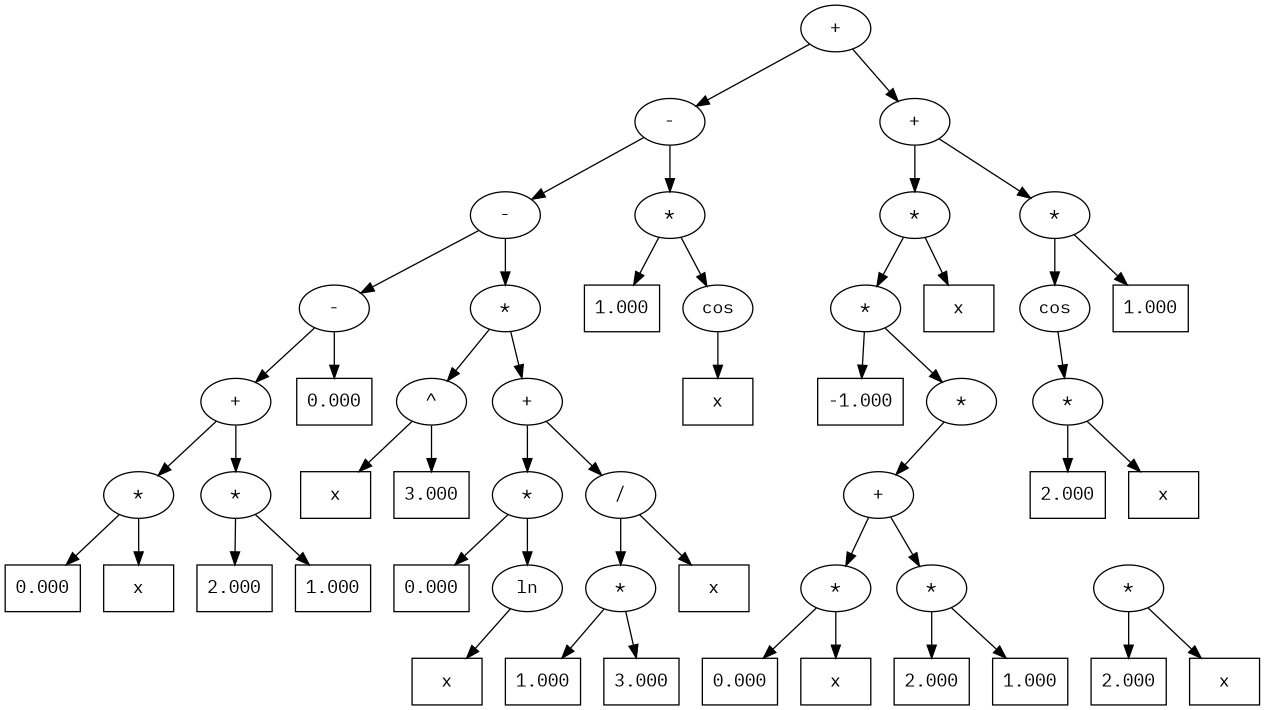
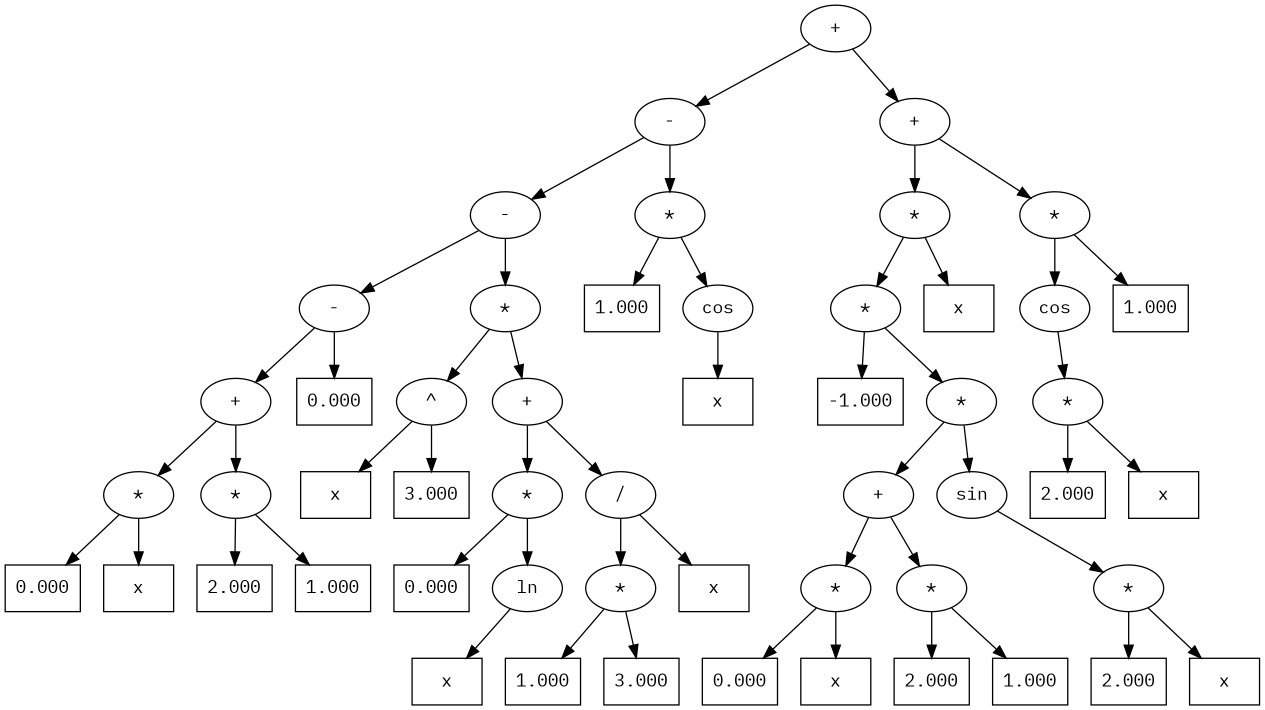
none -> (972, 495)
